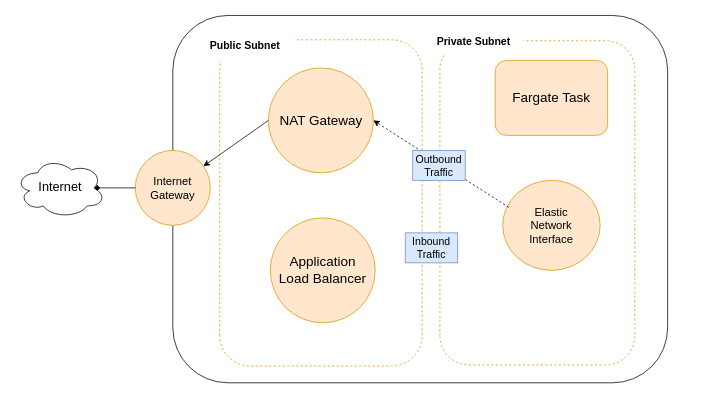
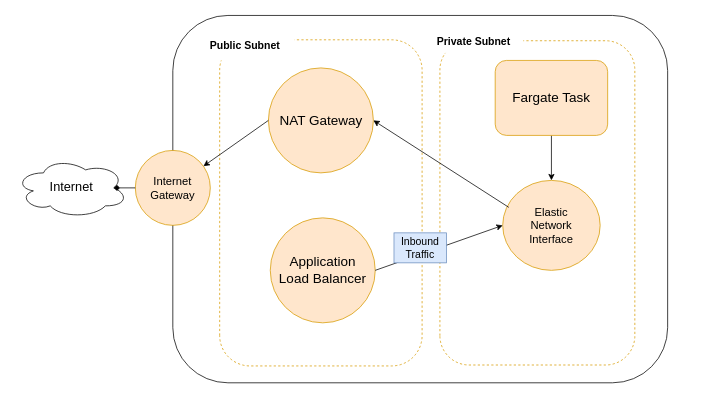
none -> (552, 155)
(439, 165) -> none
(444, 166) -> (444, 166)
(60, 188) -> (72, 188)
none -> (452, 243)
(432, 248) -> (420, 248)
